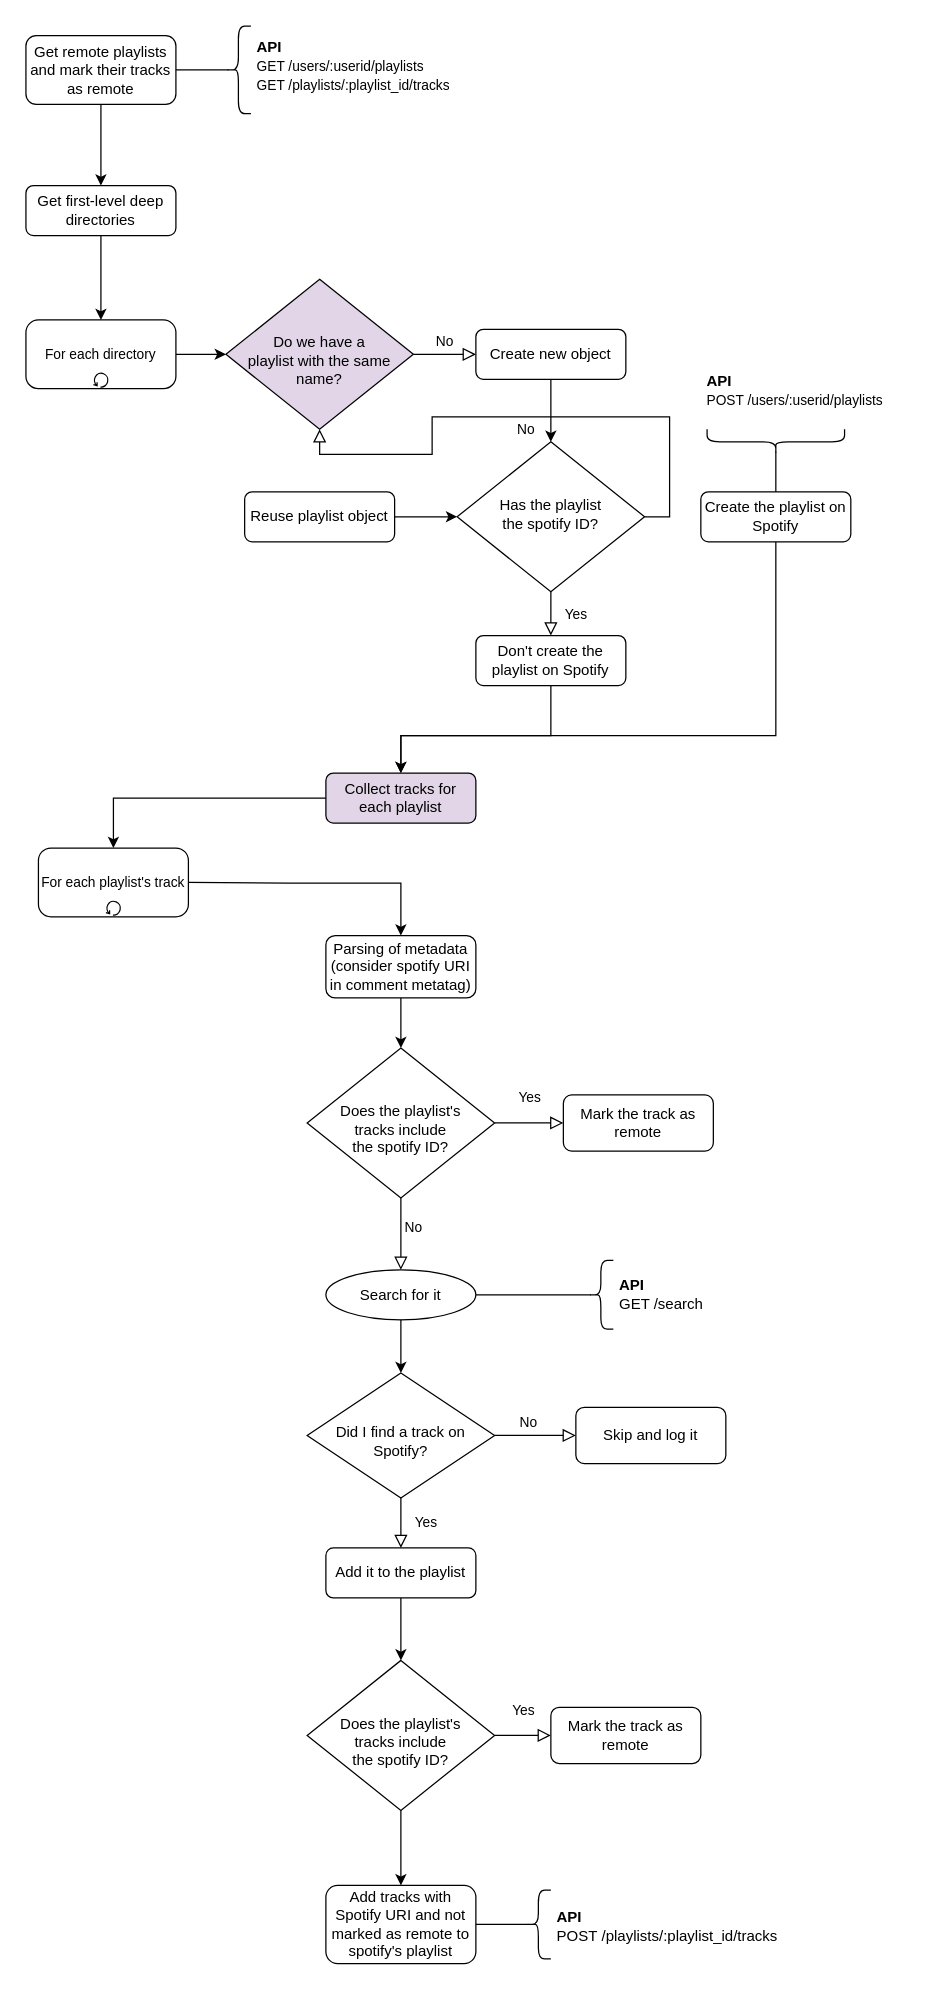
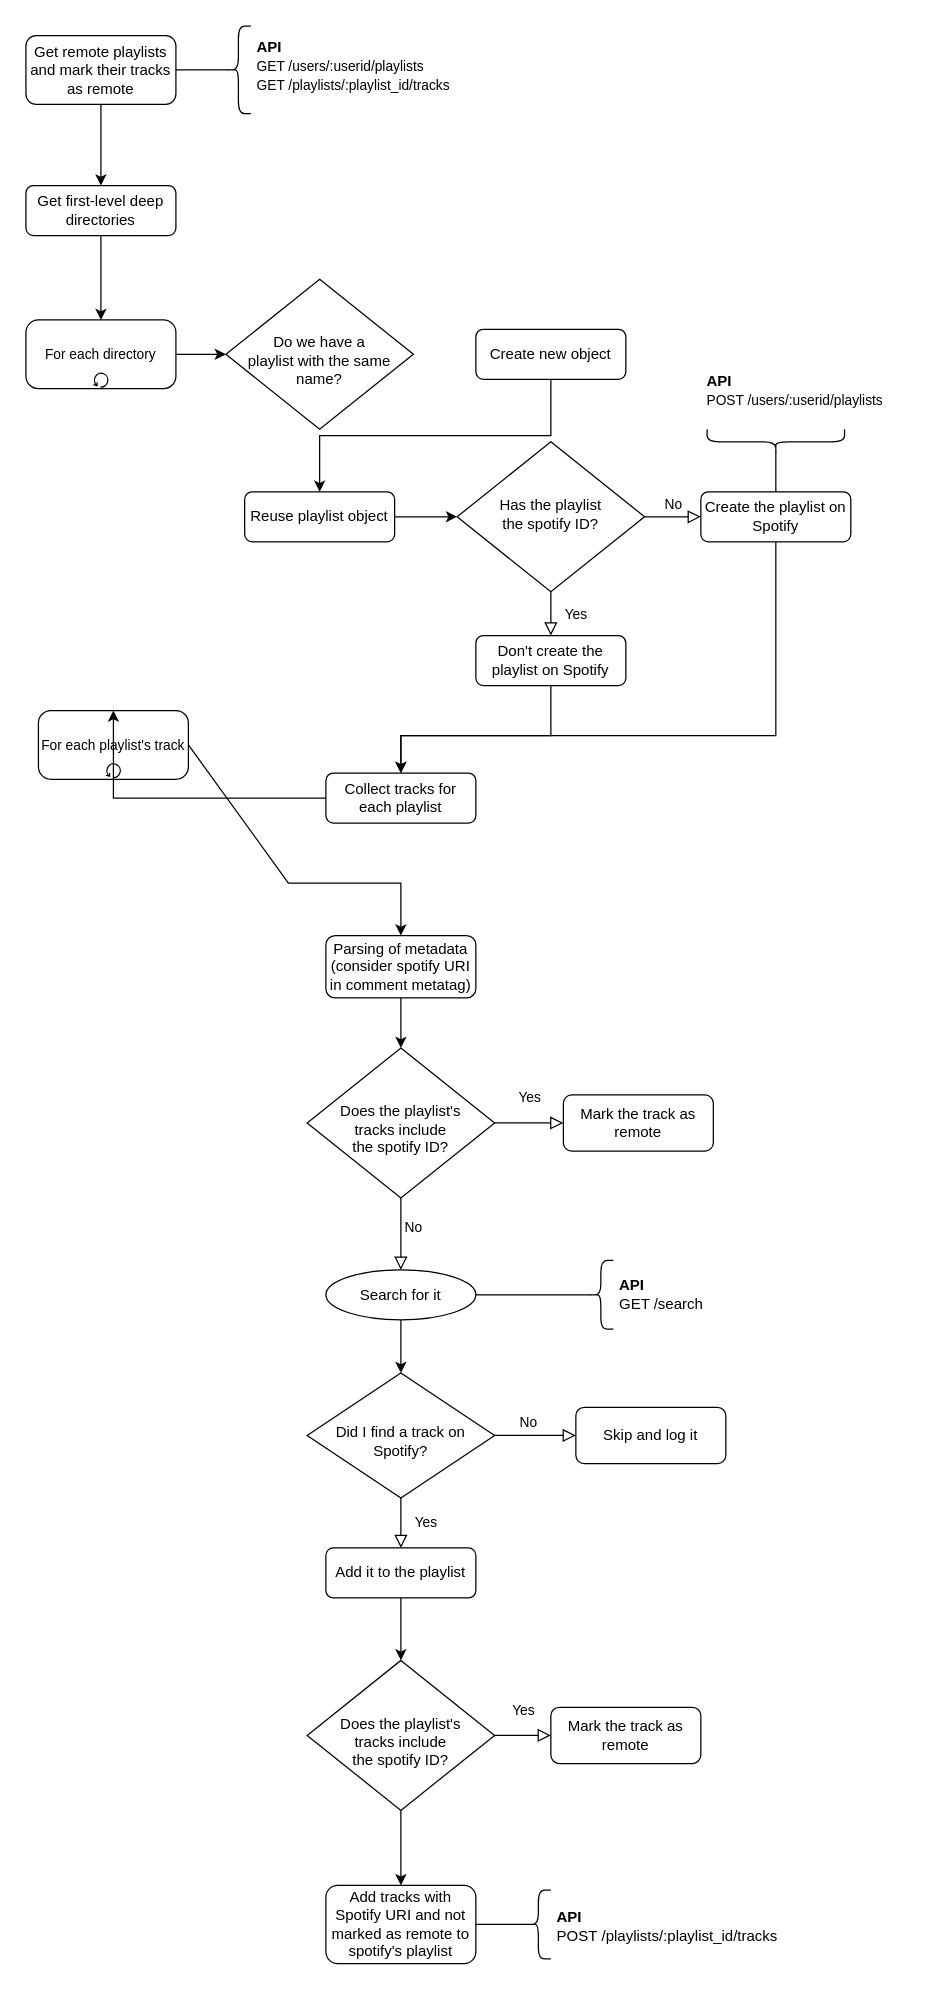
(319, 354) -> (319, 354)
(438, 354) -> none
(529, 417) -> (677, 517)
(551, 432) -> (436, 436)
(401, 798) -> (401, 798)
(113, 883) -> (113, 745)
